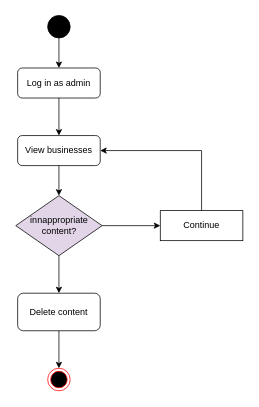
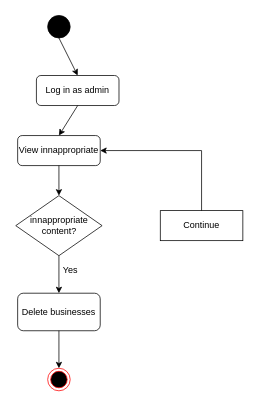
(59, 83) -> (78, 90)
(59, 150) -> (59, 150)
(59, 225) -> (59, 225)
(128, 225) -> none
none -> (70, 270)
(59, 312) -> (59, 312)
